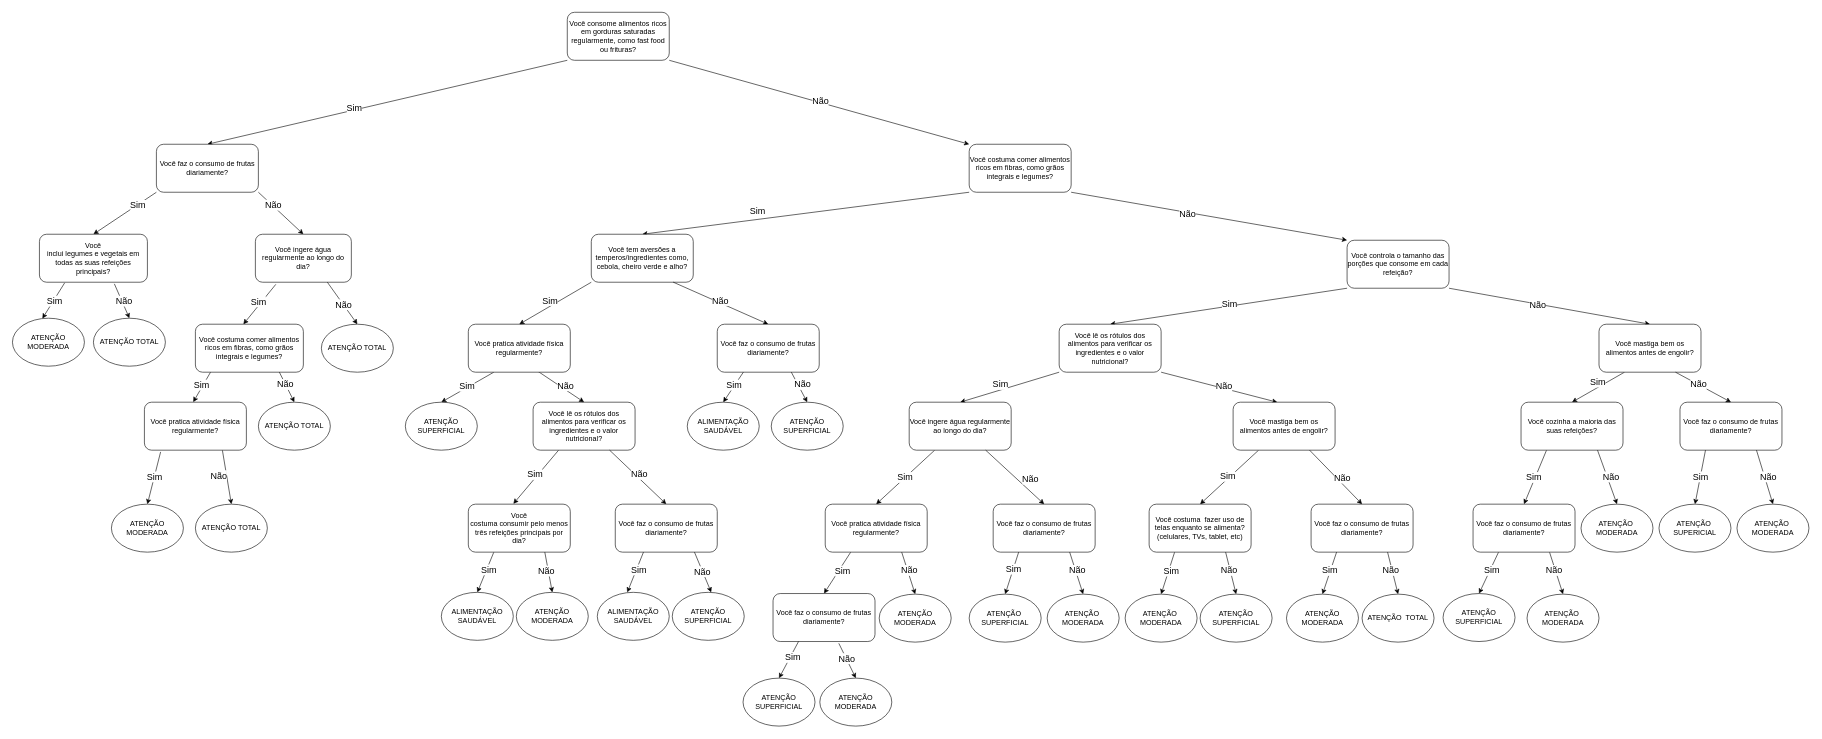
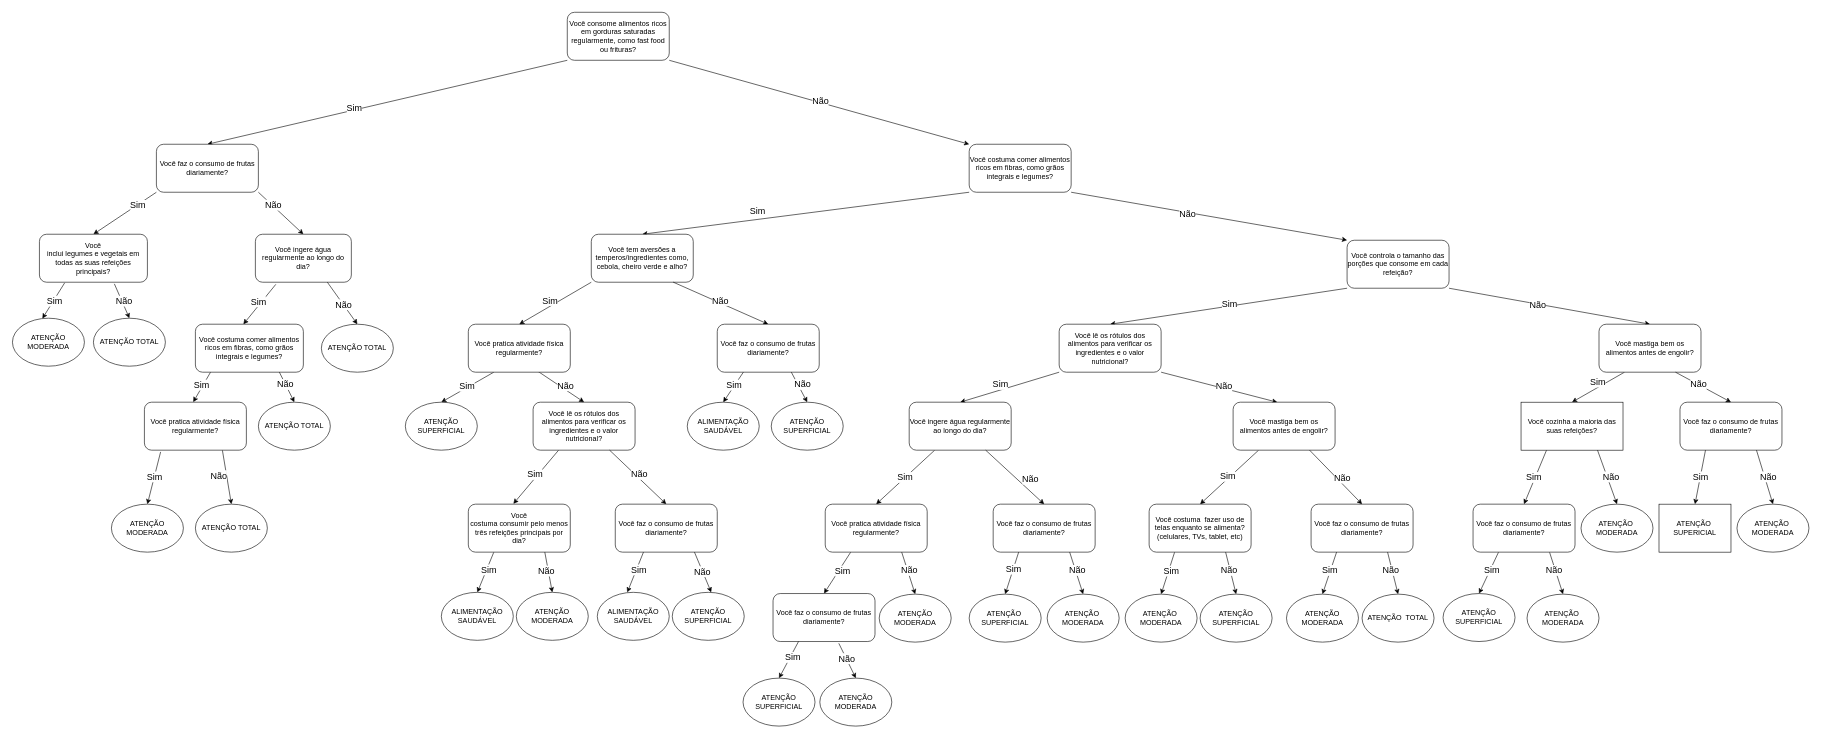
(1572, 426) -> (1572, 426)
(1695, 528) -> (1695, 528)
